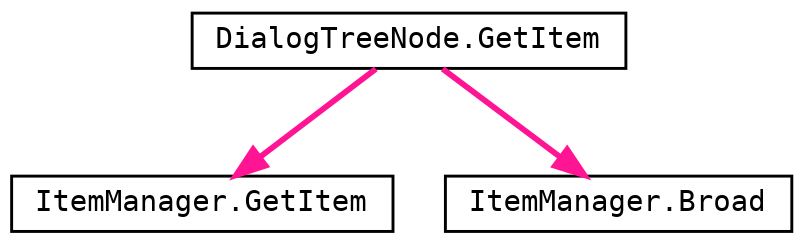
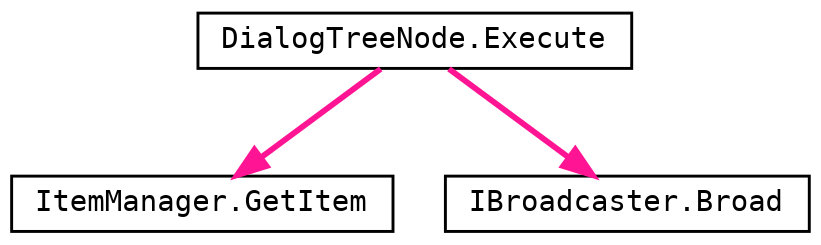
(409, 41) -> (415, 41)
(619, 204) -> (627, 204)
